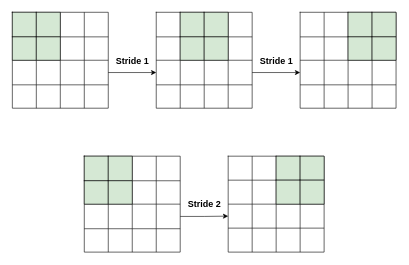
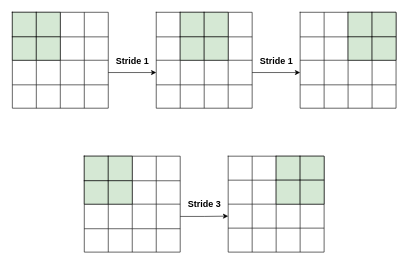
(205, 204) -> (205, 204)
